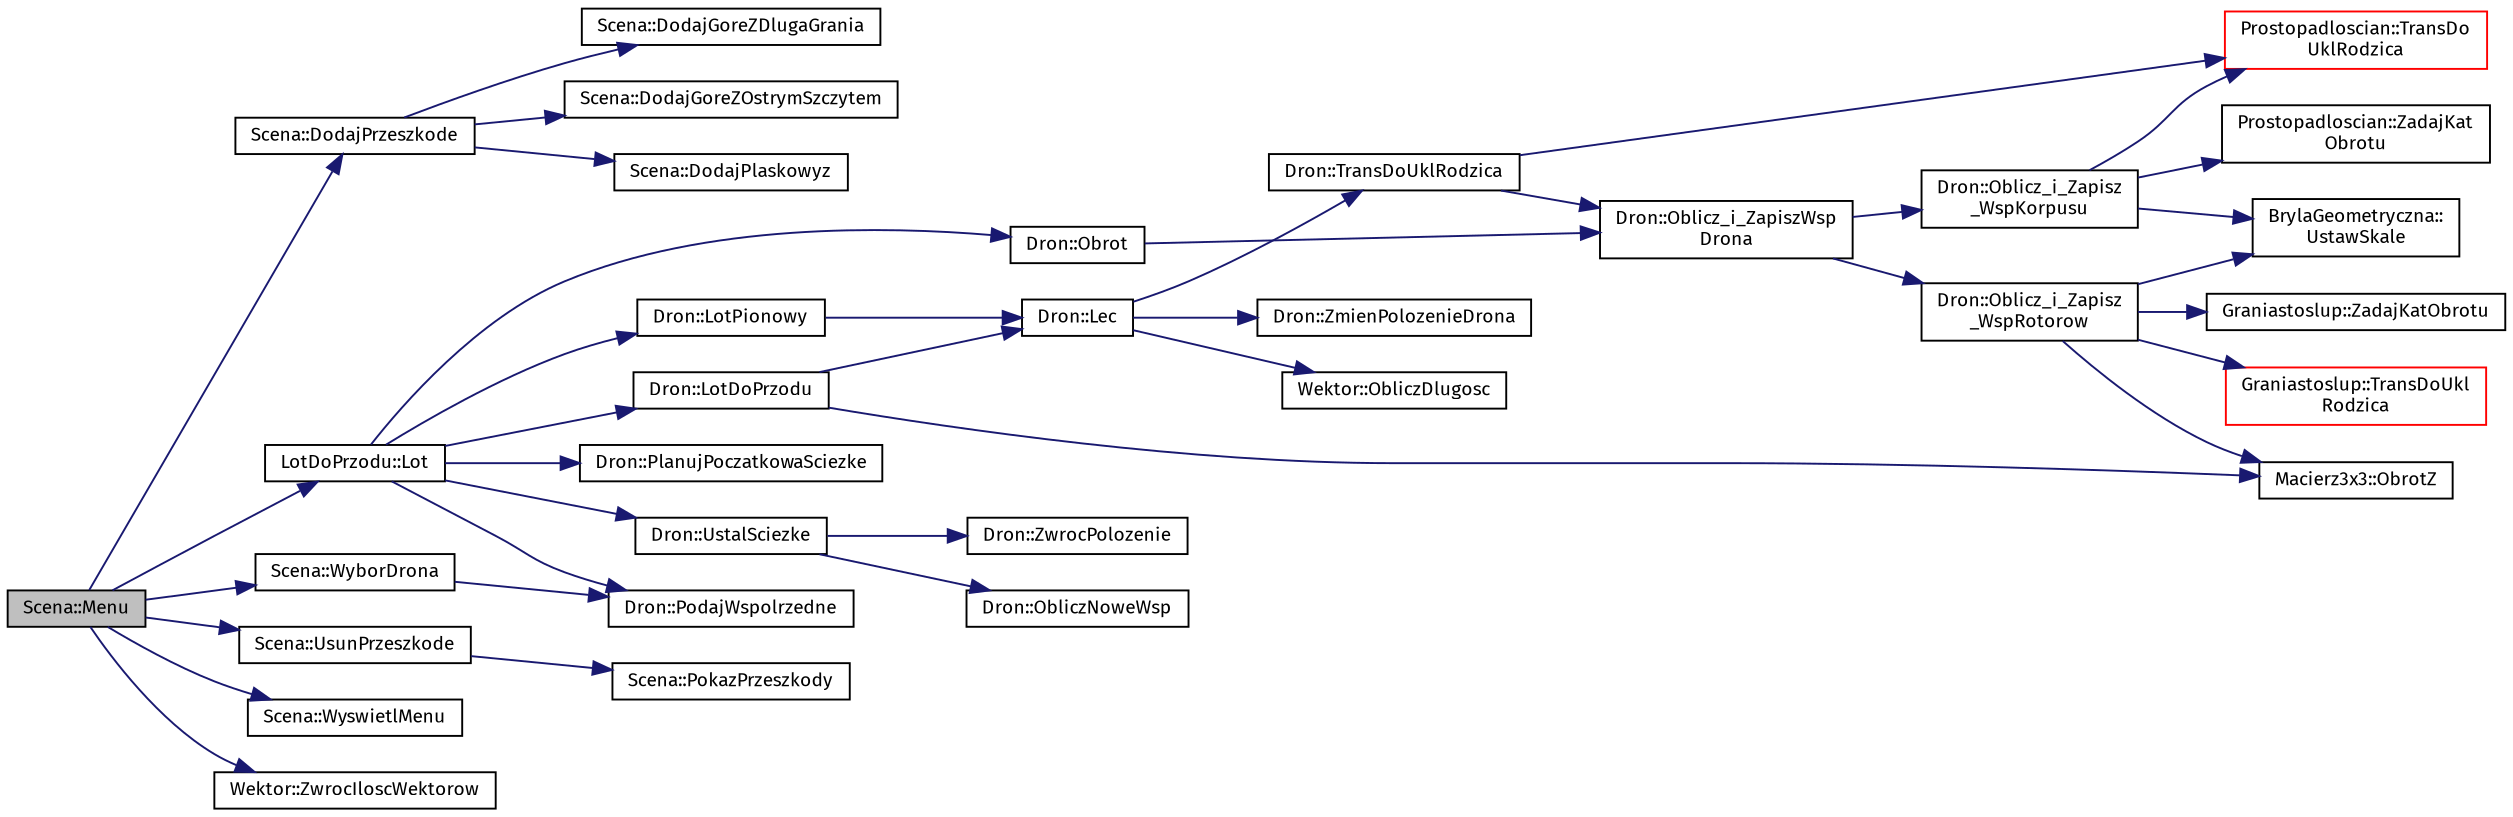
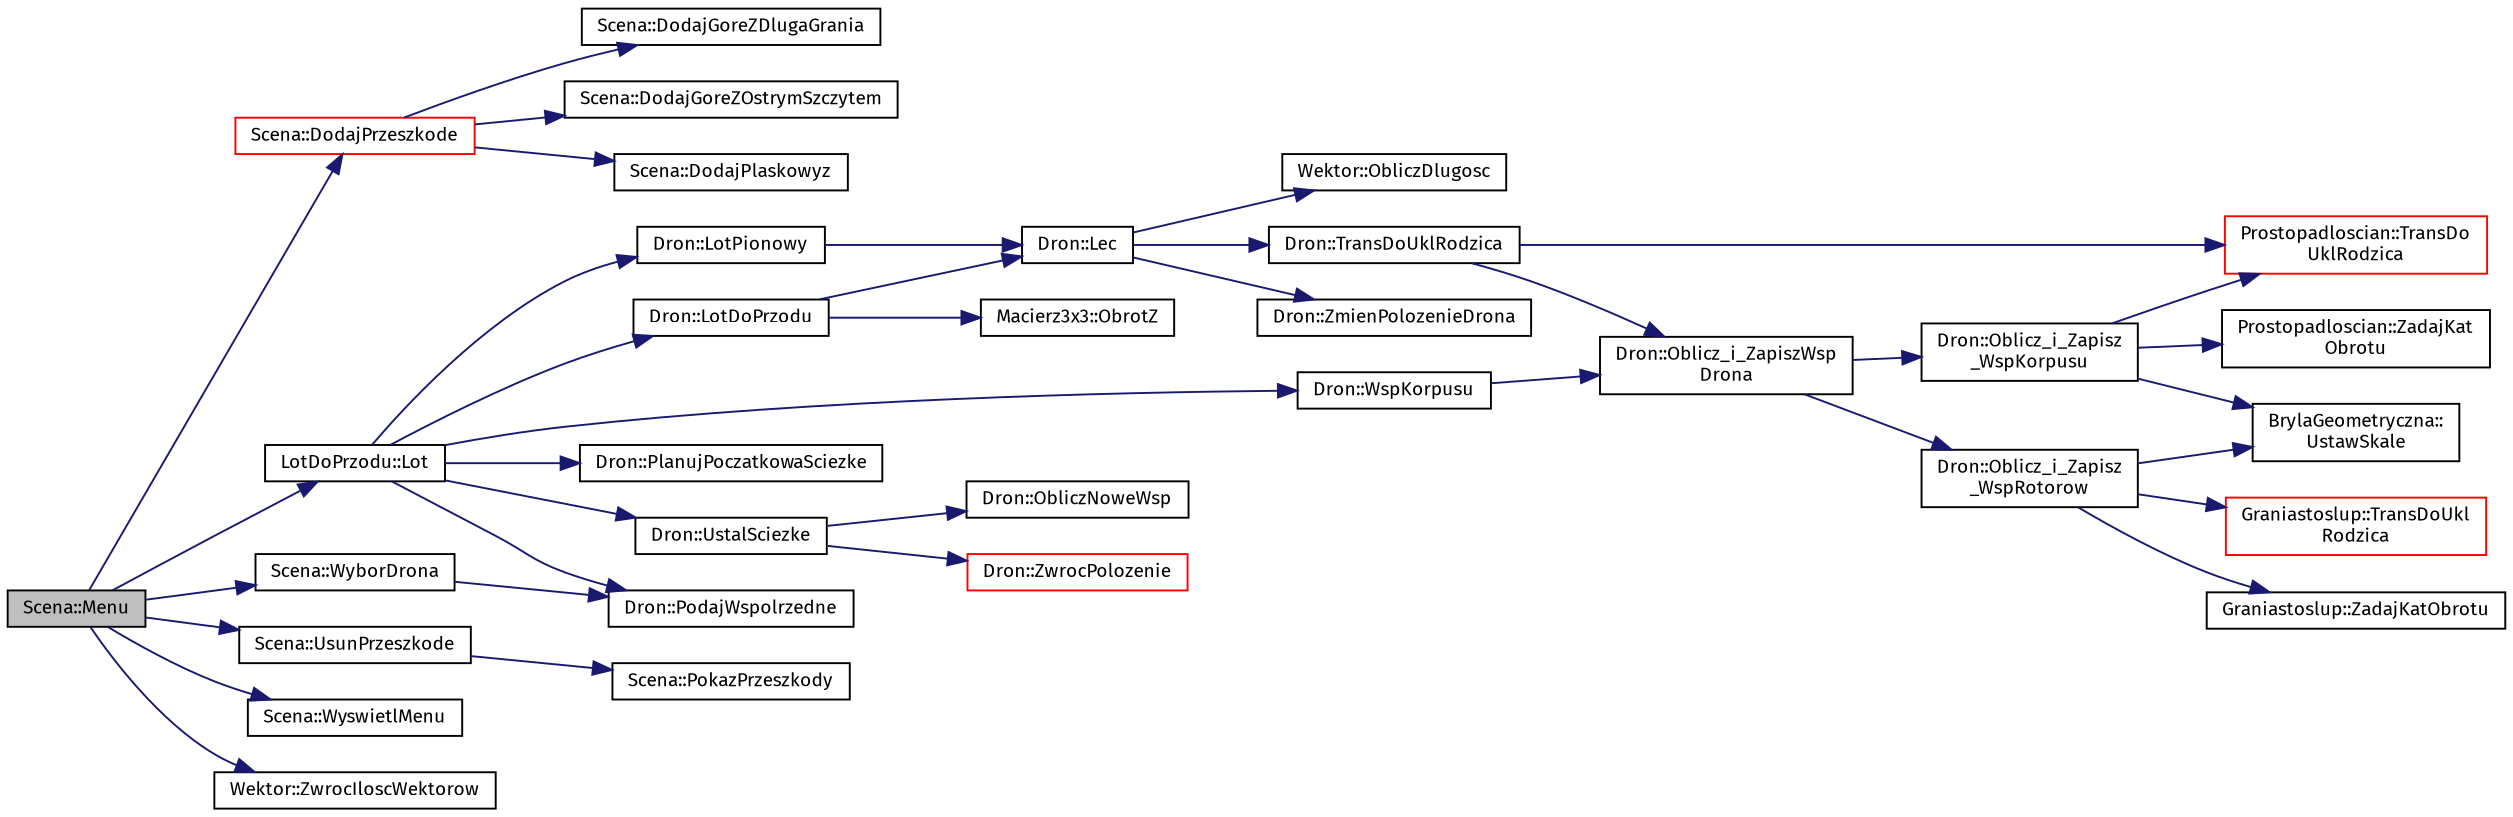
(355, 136) -> (355, 136)
(1078, 245) -> (1394, 390)
(2147, 407) -> none
(1078, 536) -> (1078, 572)
